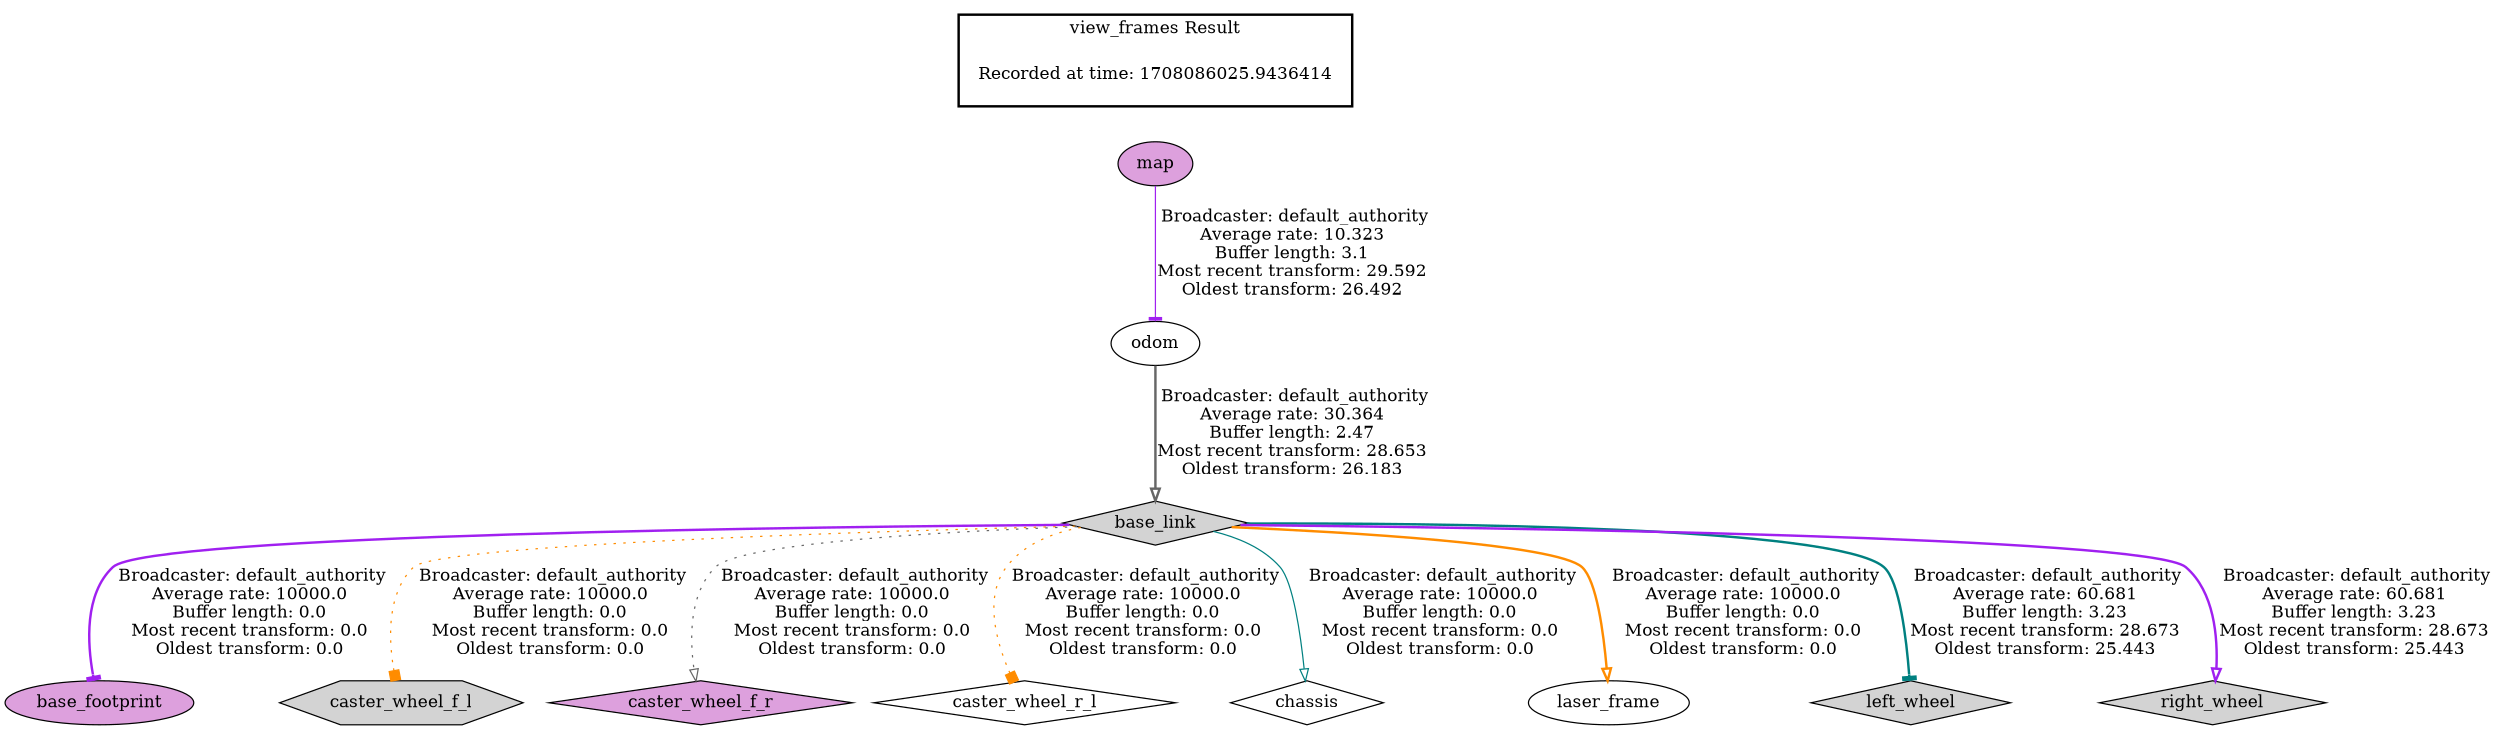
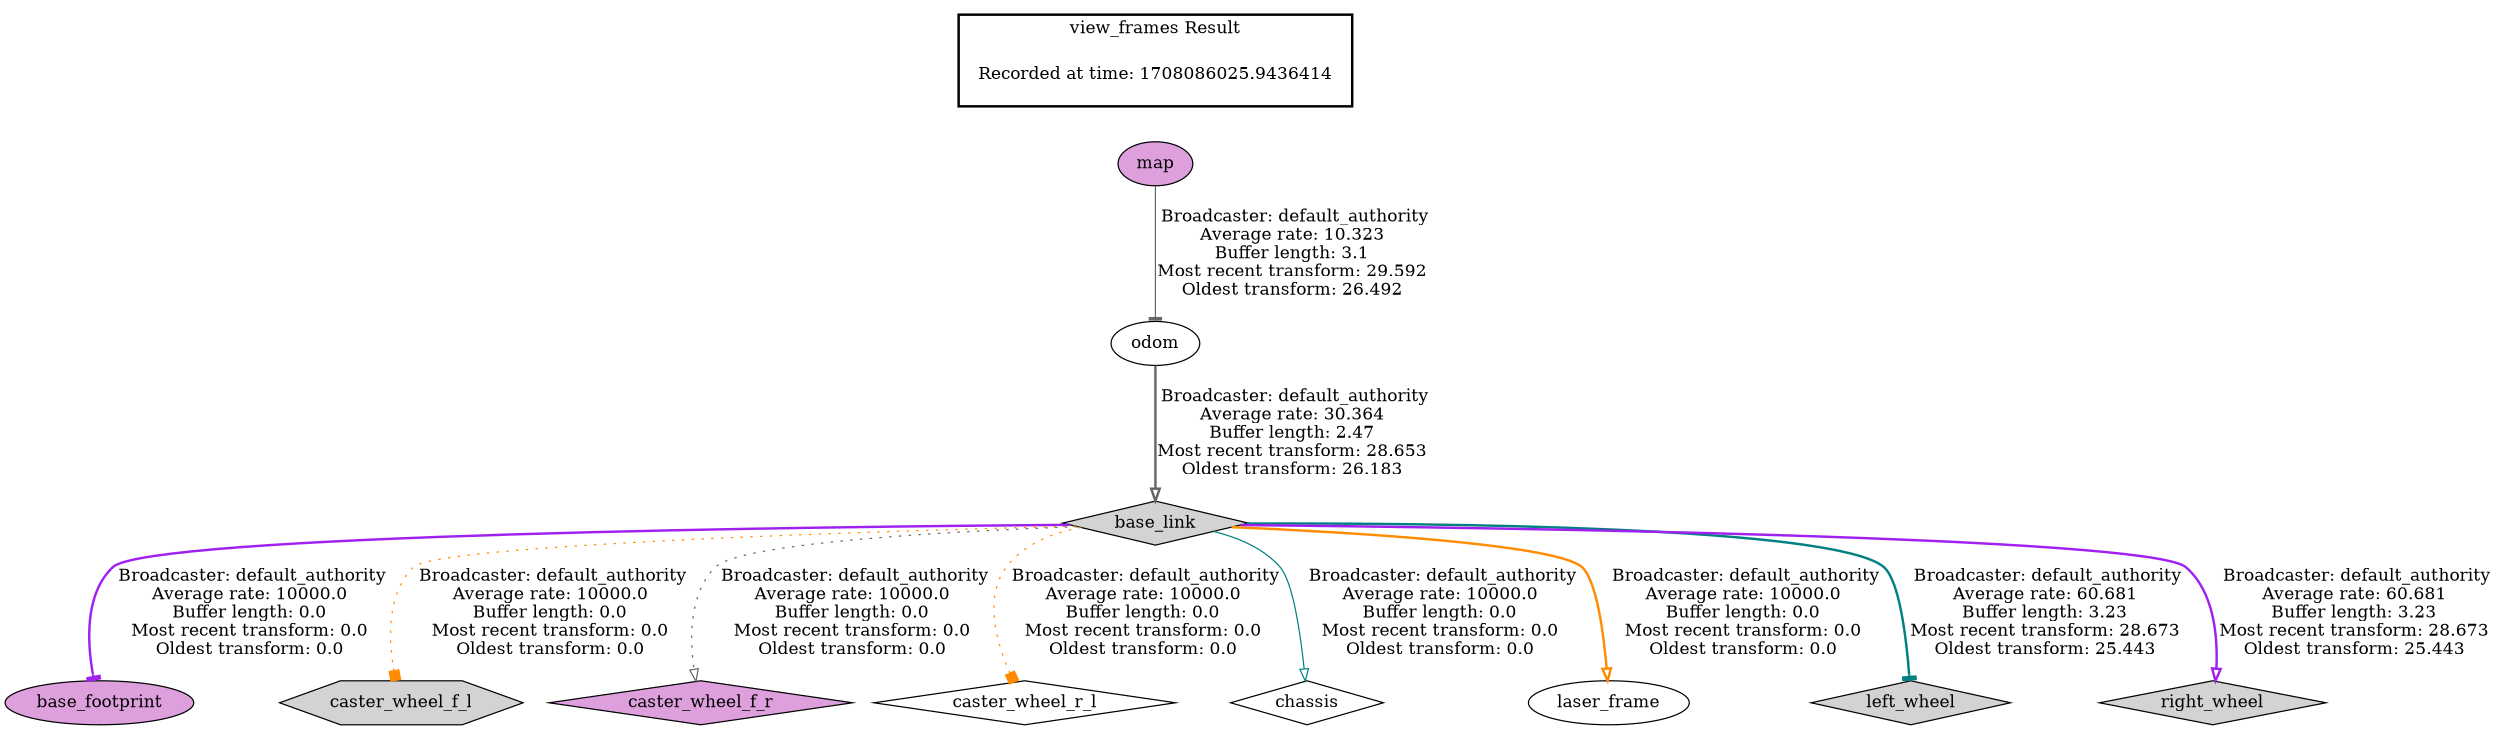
(1155, 250) -> (1155, 250)
